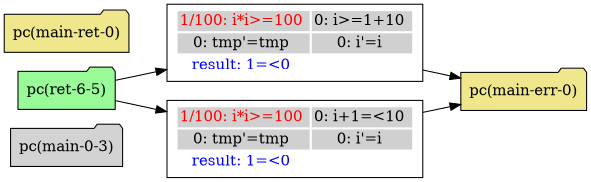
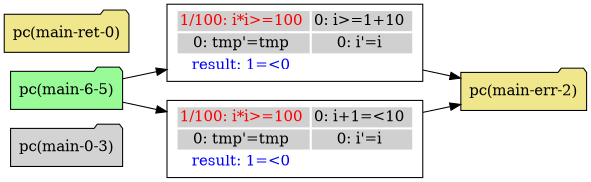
(67, 90) -> (67, 90)
(524, 91) -> (524, 91)
